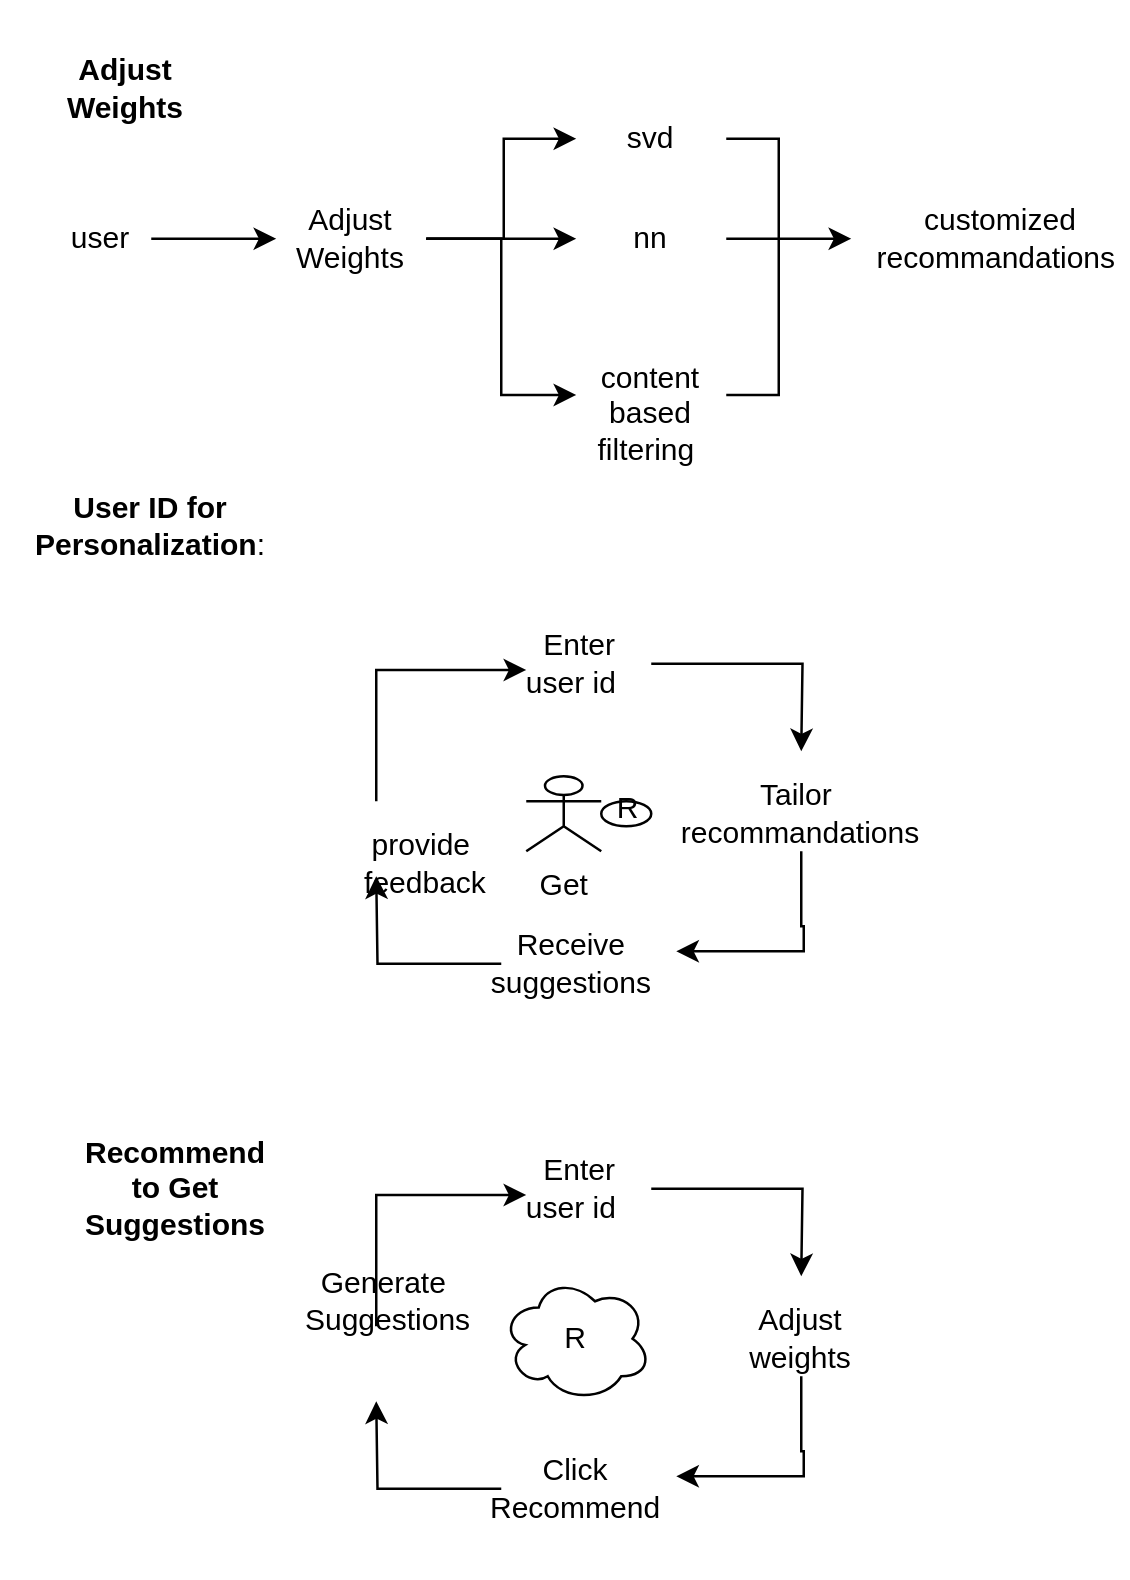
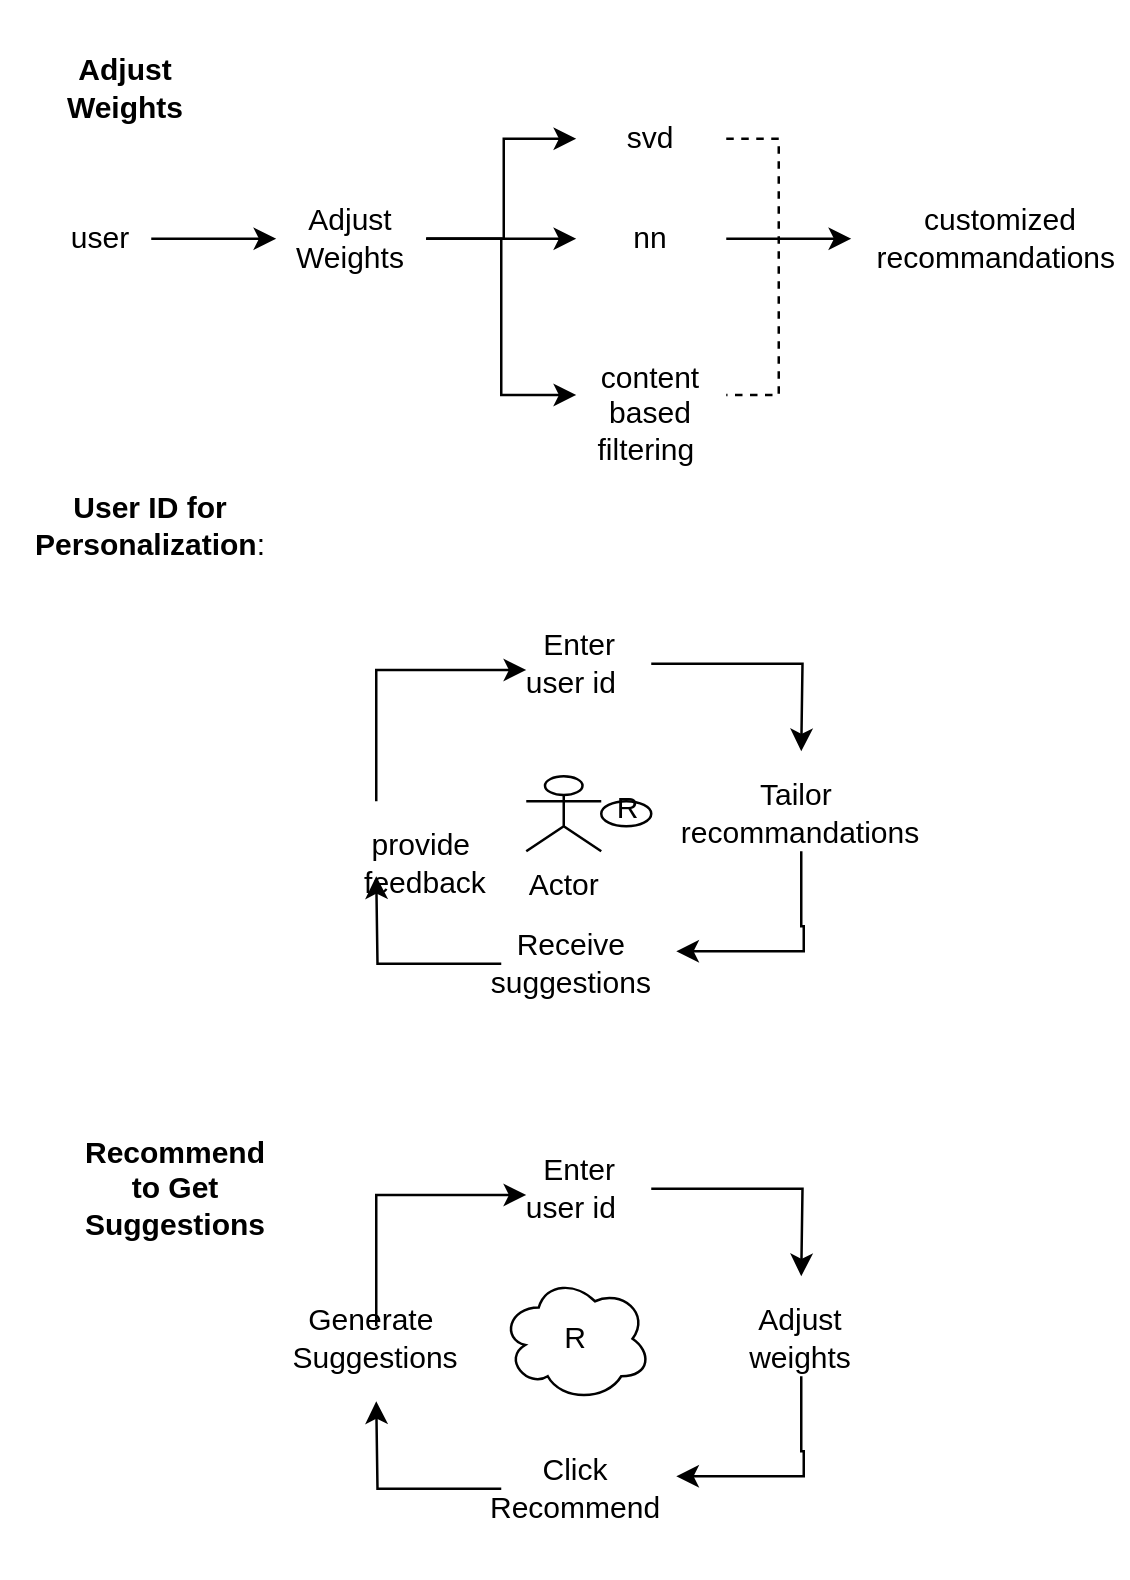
(779, 347) -> (779, 347)
(565, 887) -> (565, 887)
(389, 1301) -> (376, 1339)
